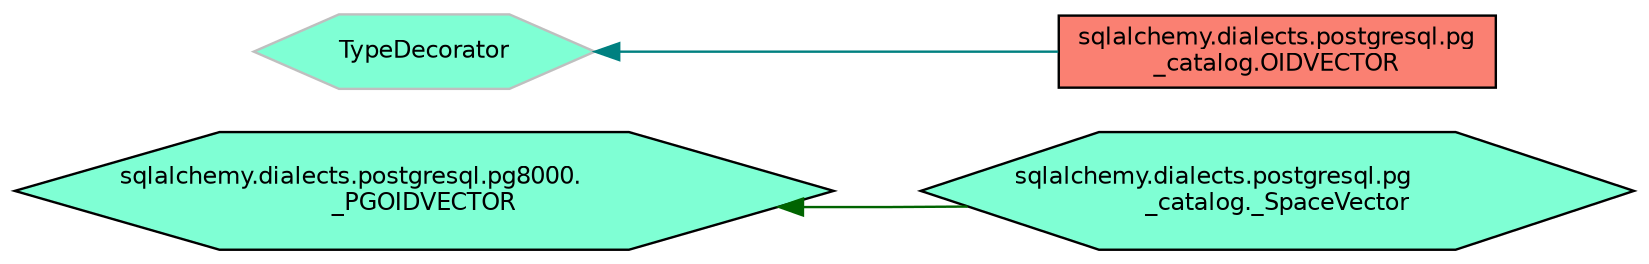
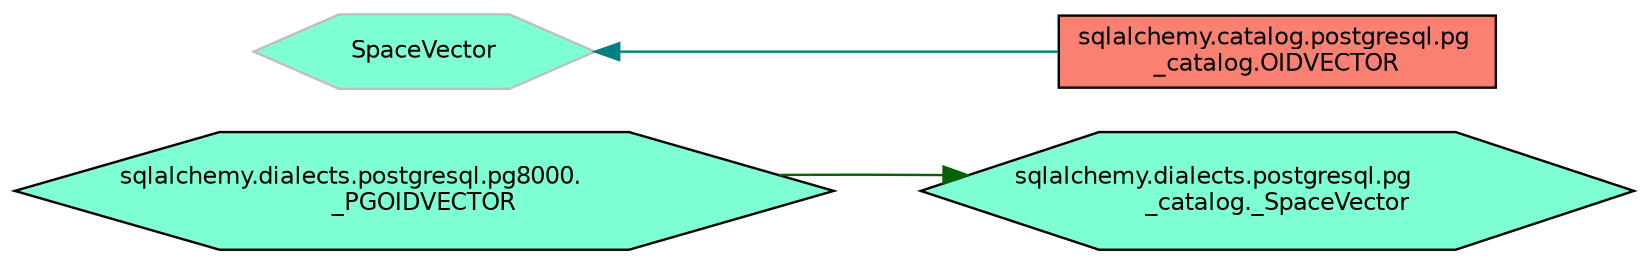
(424, 52) -> (424, 52)
(1277, 52) -> (1277, 52)
(885, 207) -> (861, 175)
